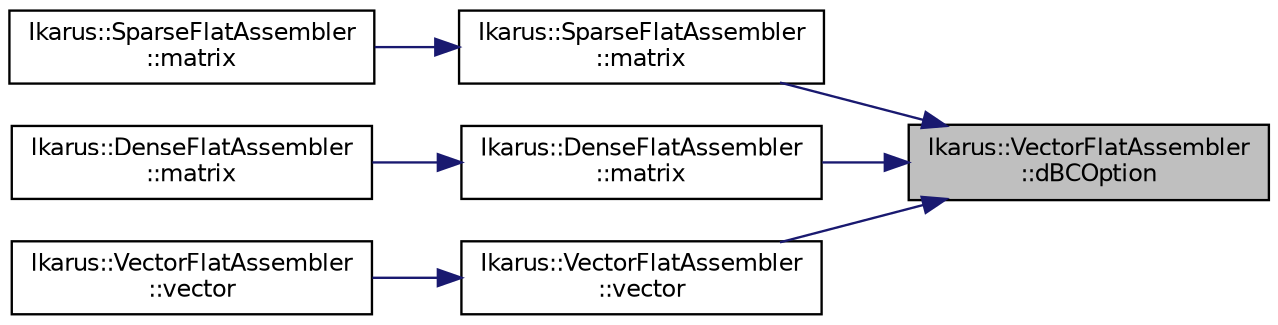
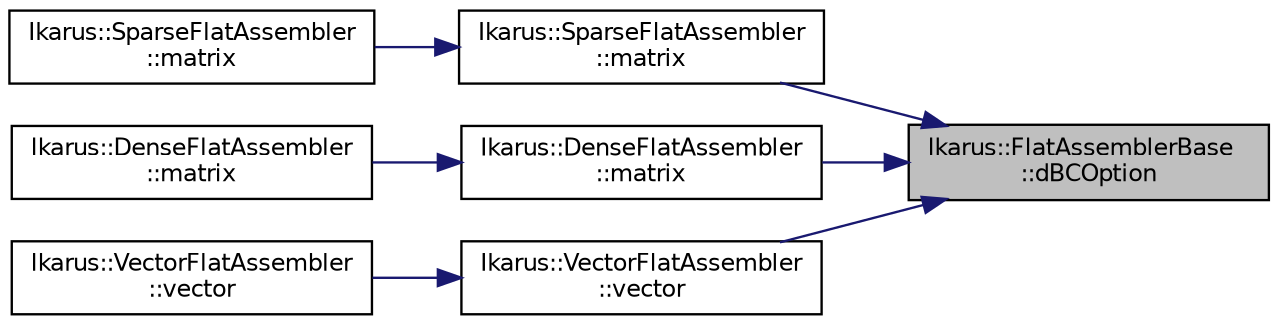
(1089, 162) -> (1089, 162)
